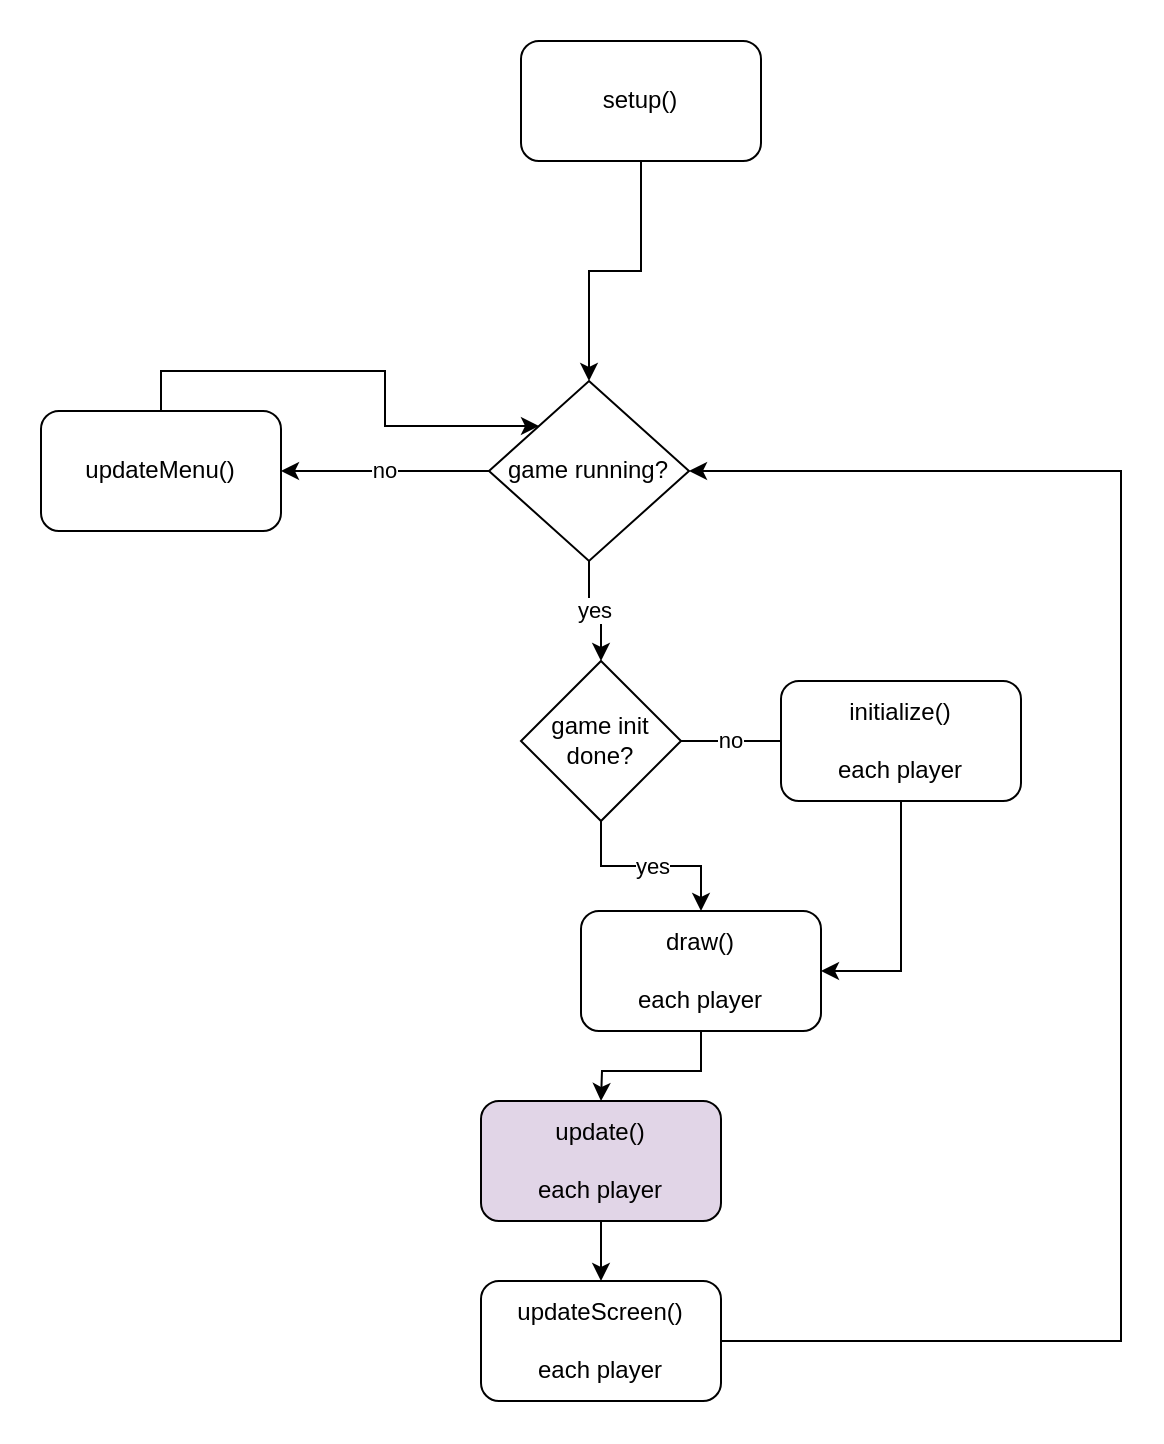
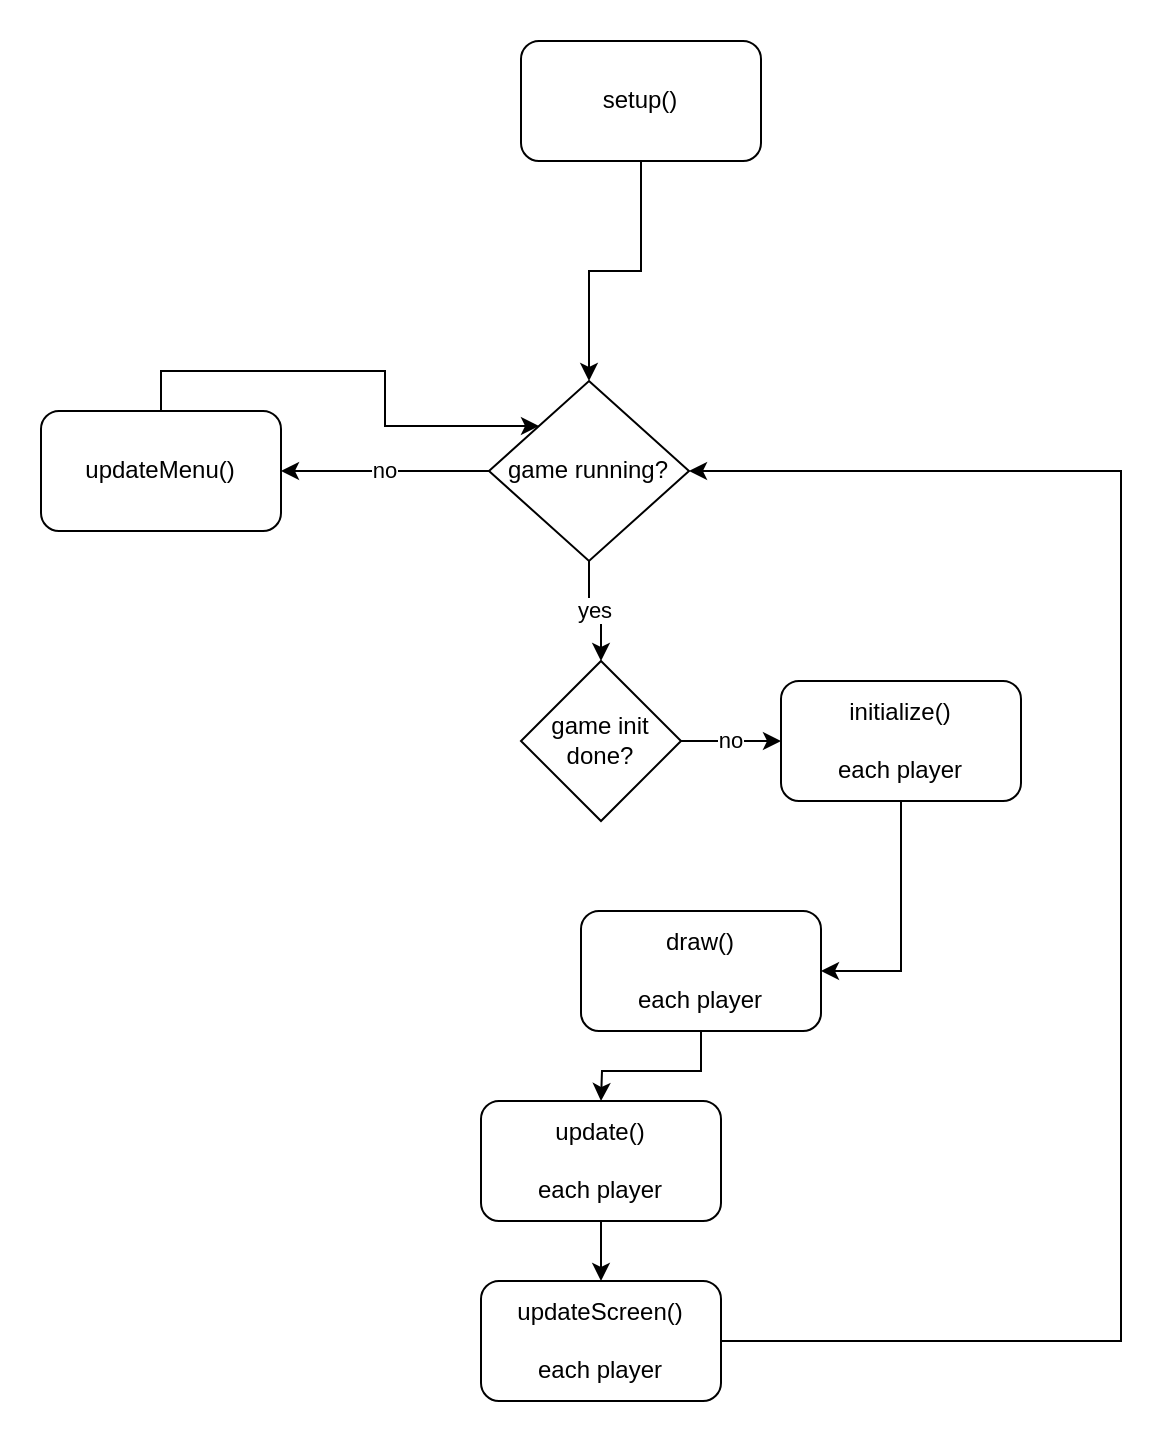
(771, 741) -> (766, 741)
(644, 866) -> none
(601, 1161) -> (601, 1161)
